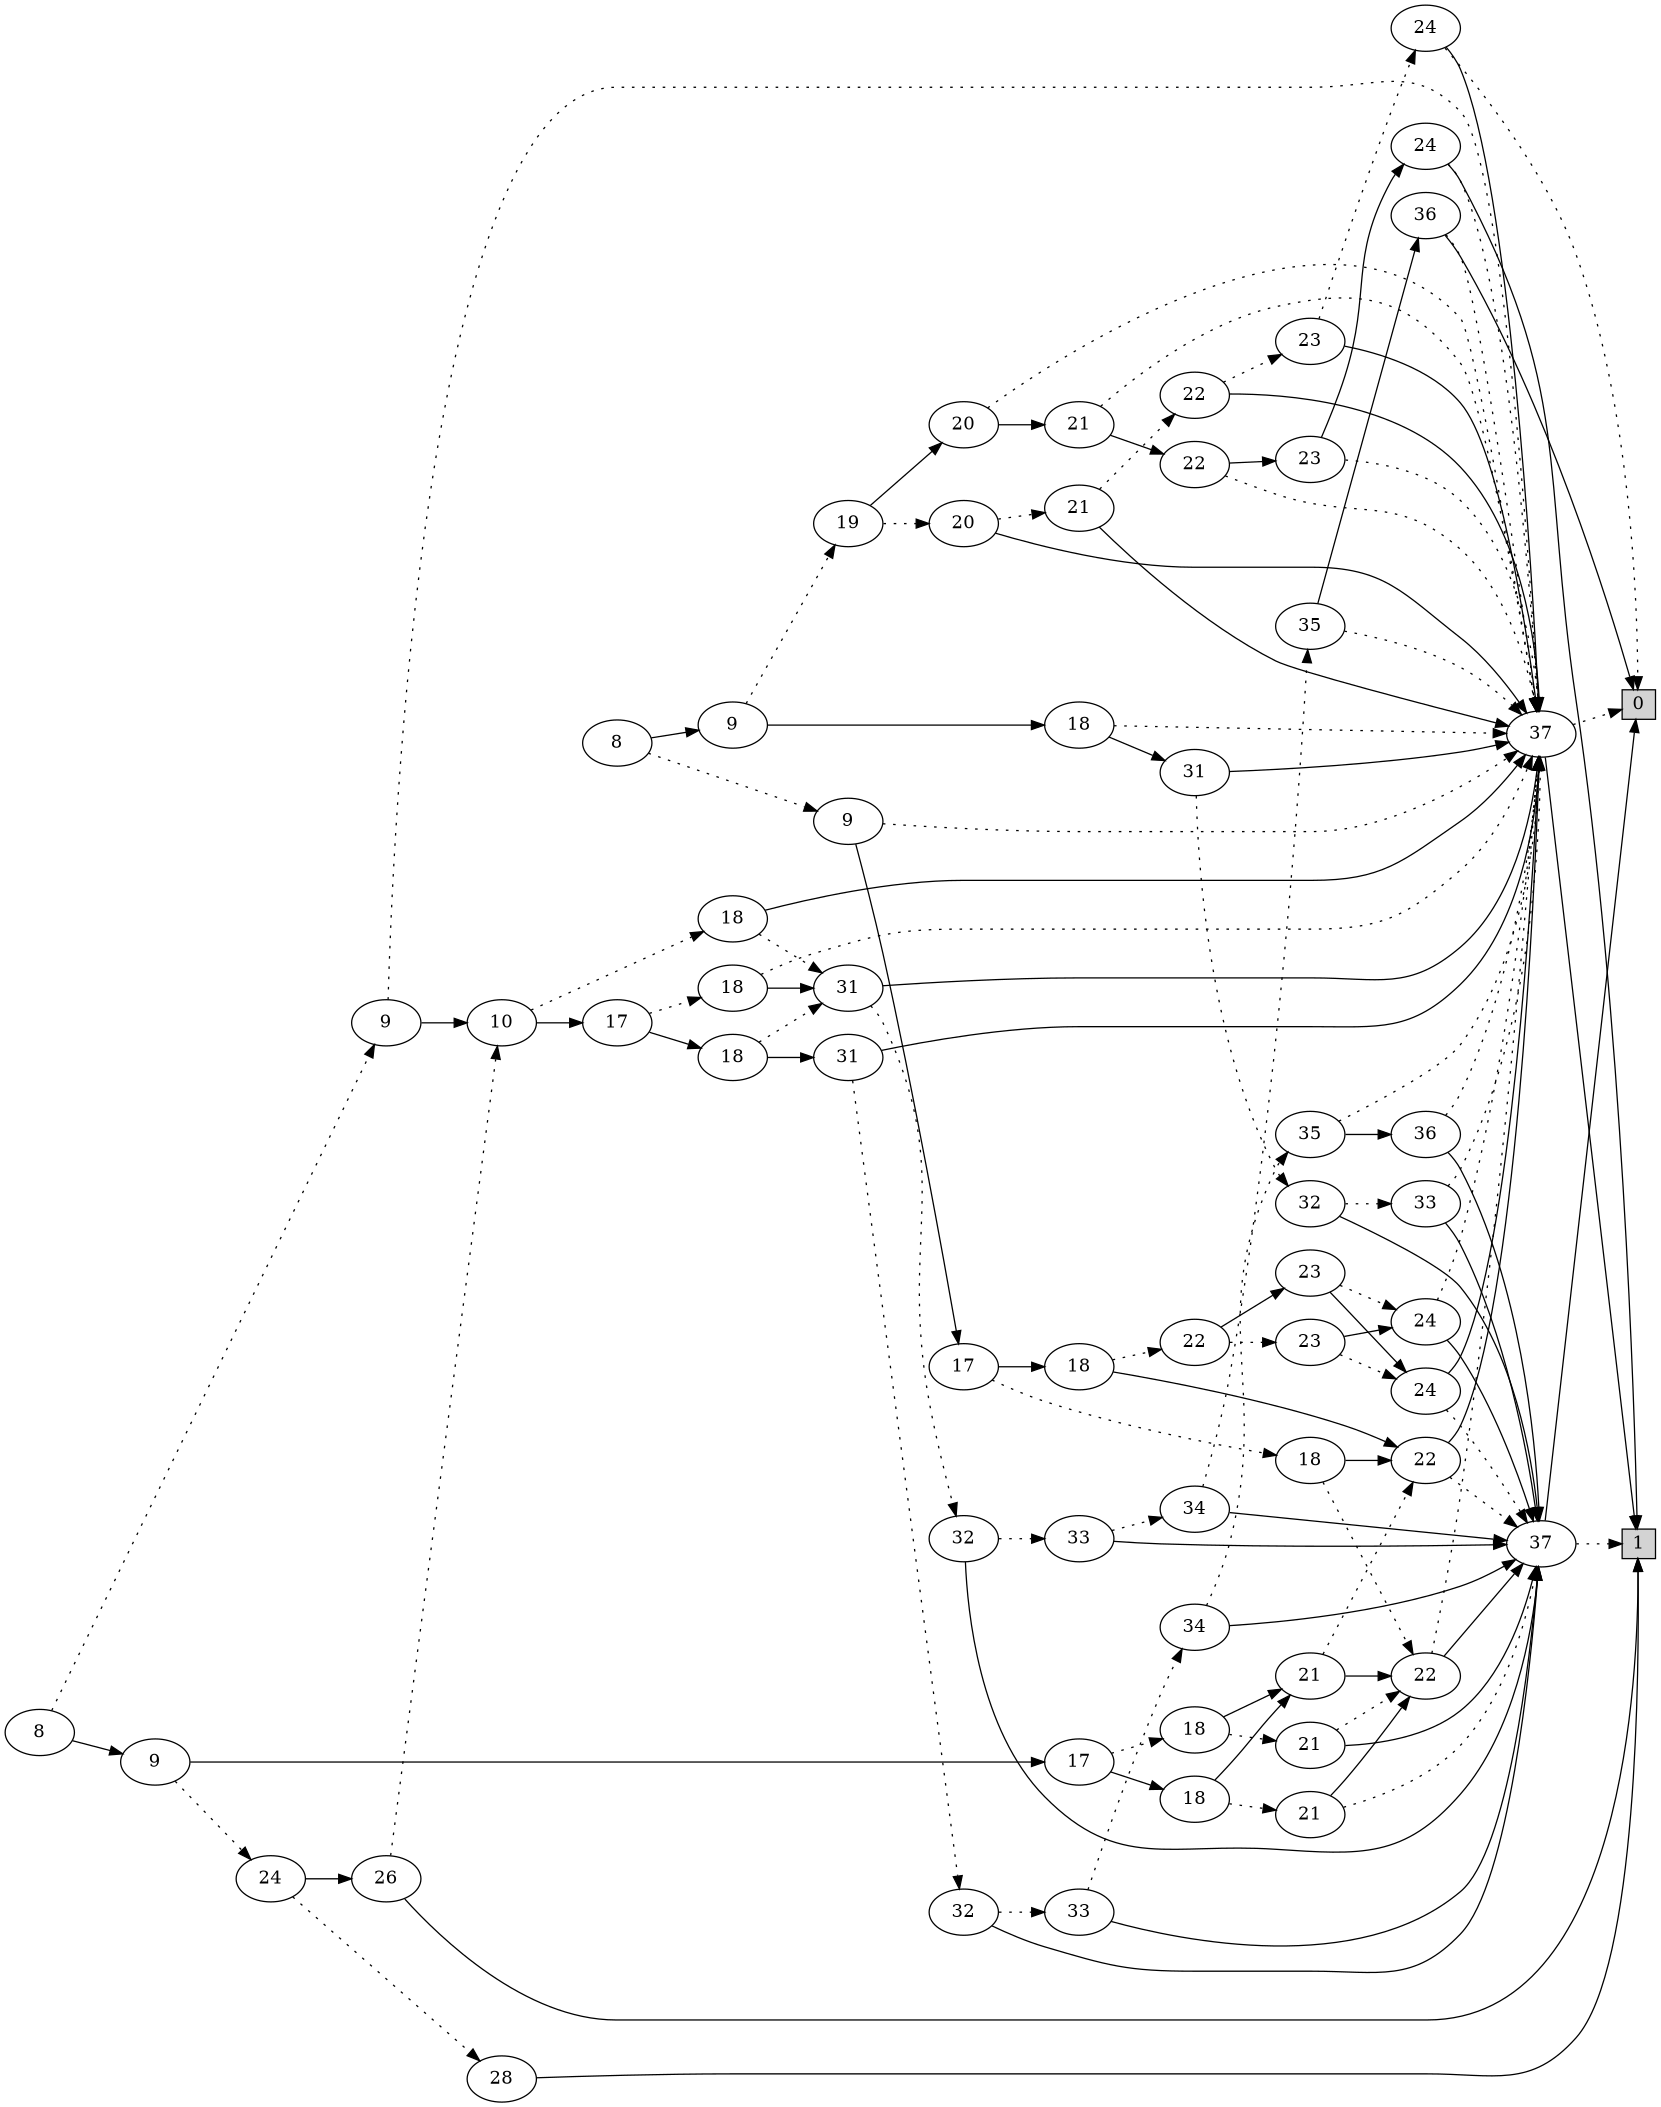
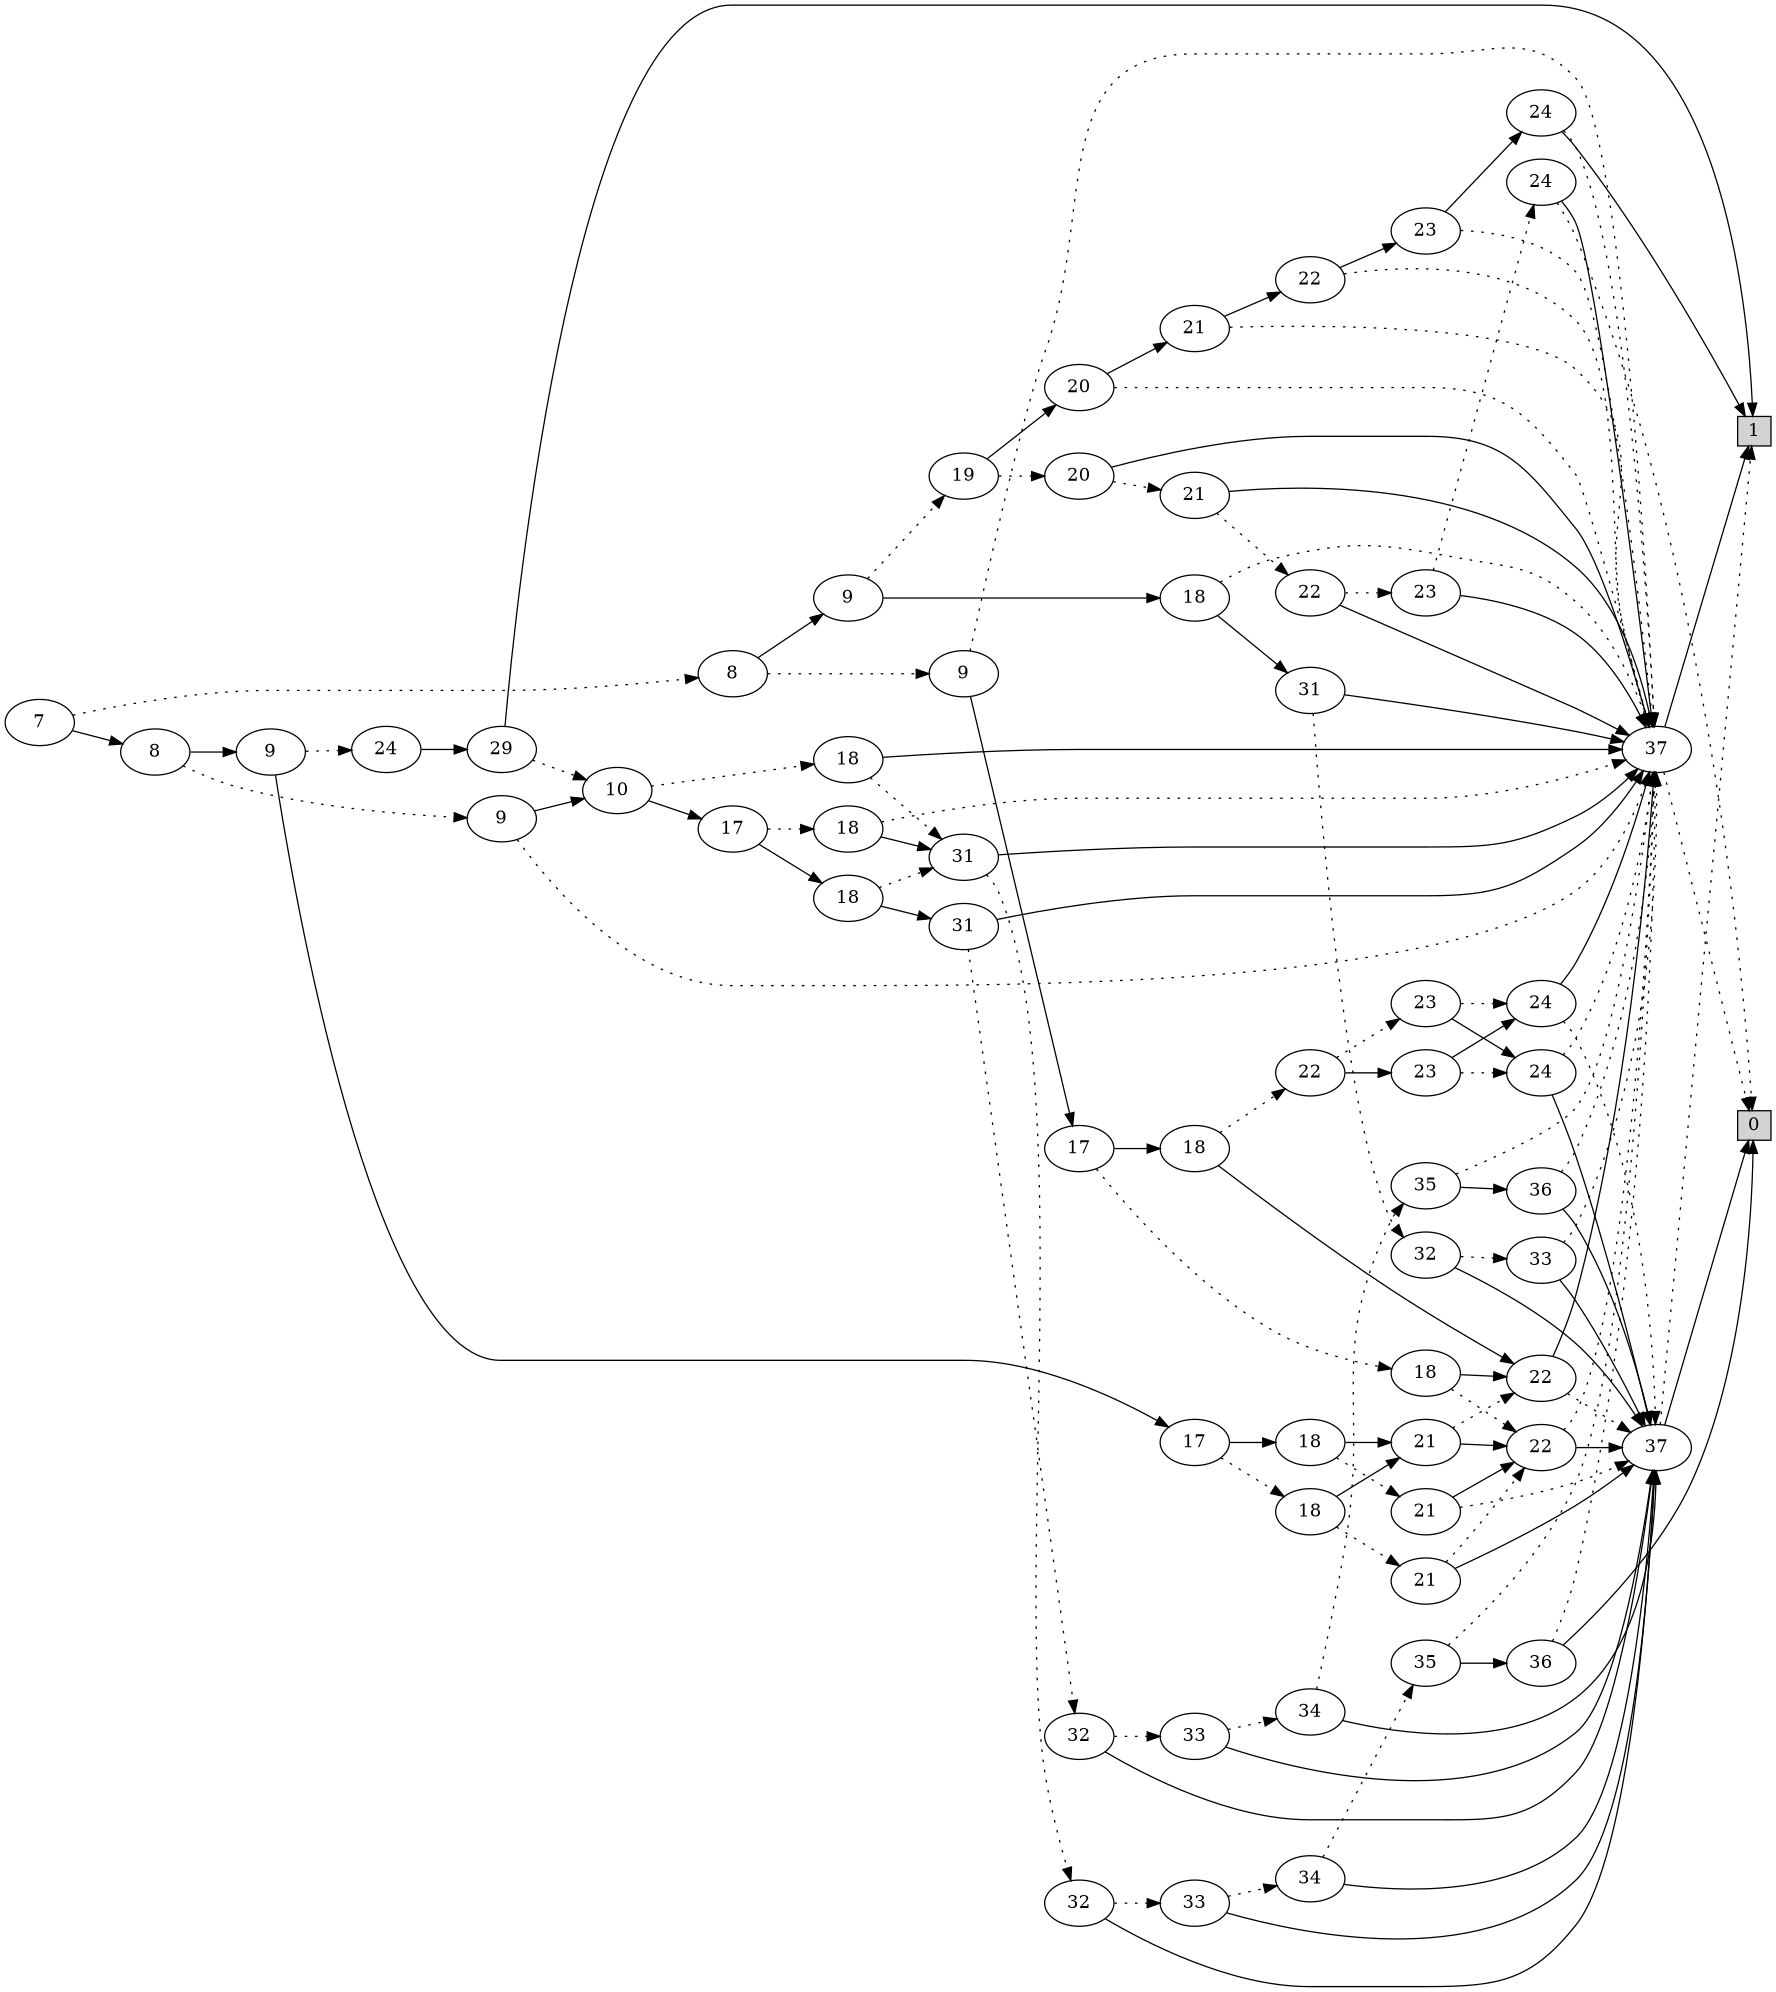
none -> (40, 723)
(386, 1879) -> (502, 749)
(502, 2079) -> none
